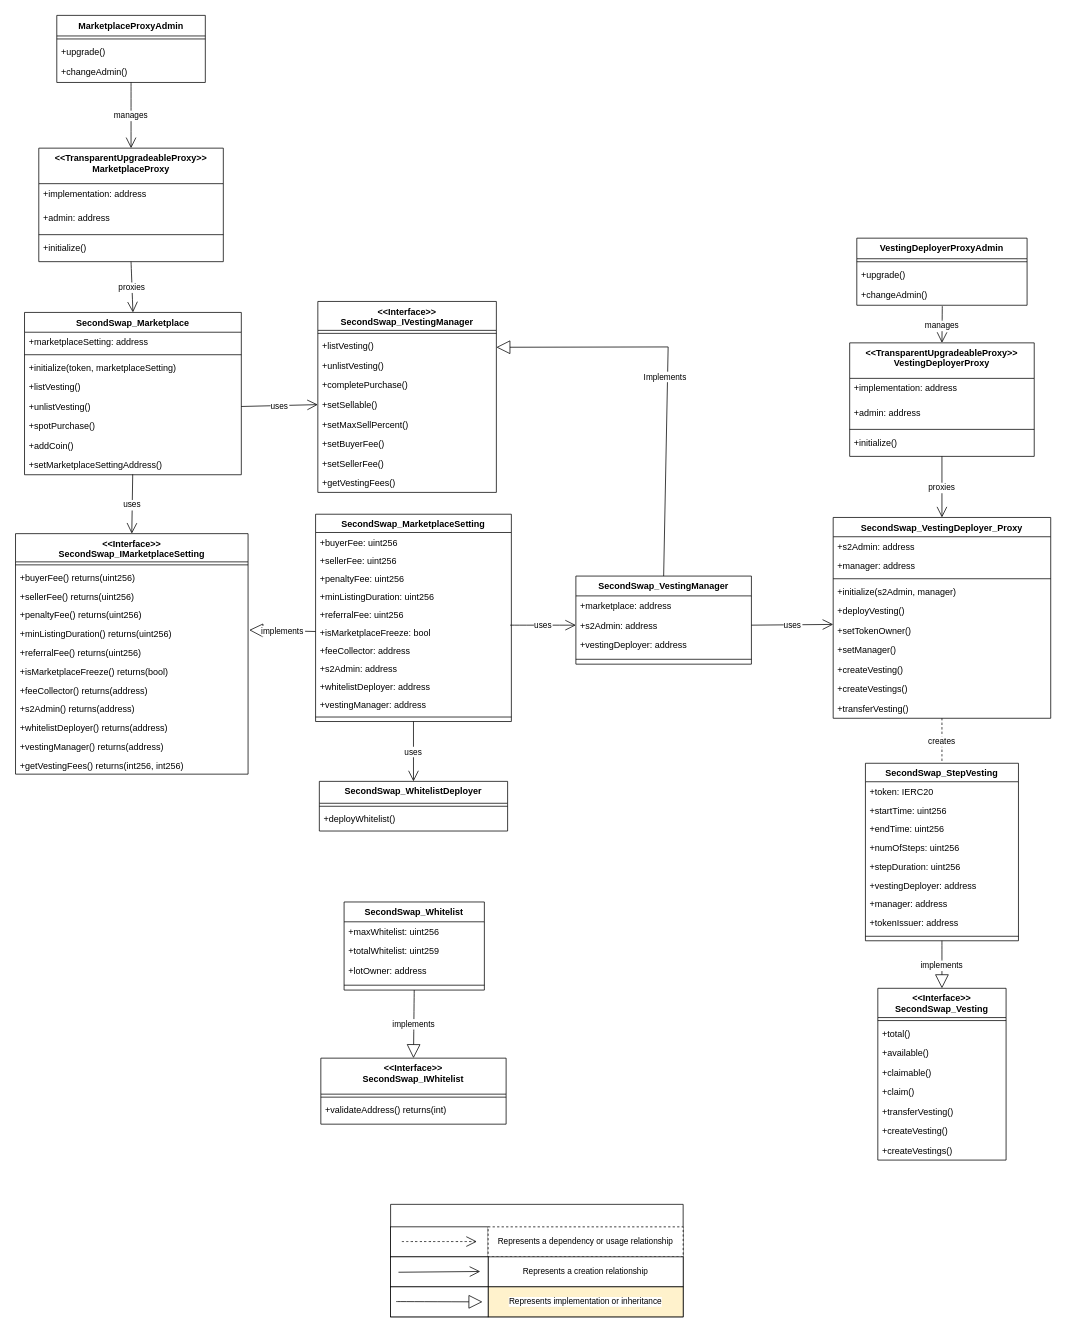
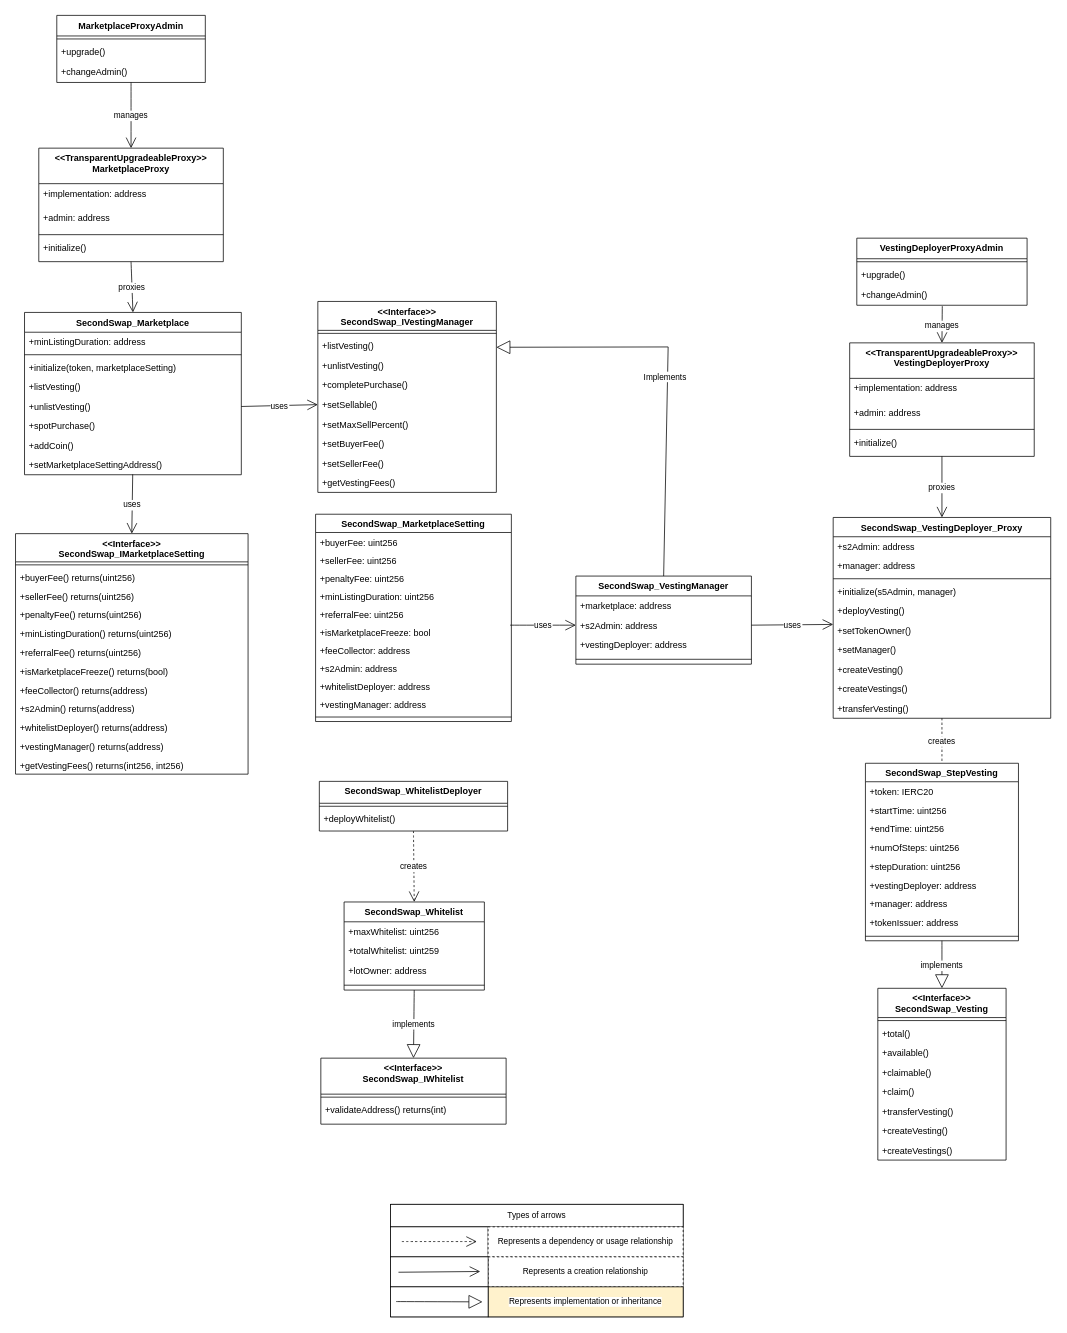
(94, 342) -> (92, 342)
(901, 592) -> (901, 592)
(288, 631) -> none
(413, 751) -> none
none -> (413, 851)
none -> (537, 1215)
(585, 1272) -> (585, 1272)
